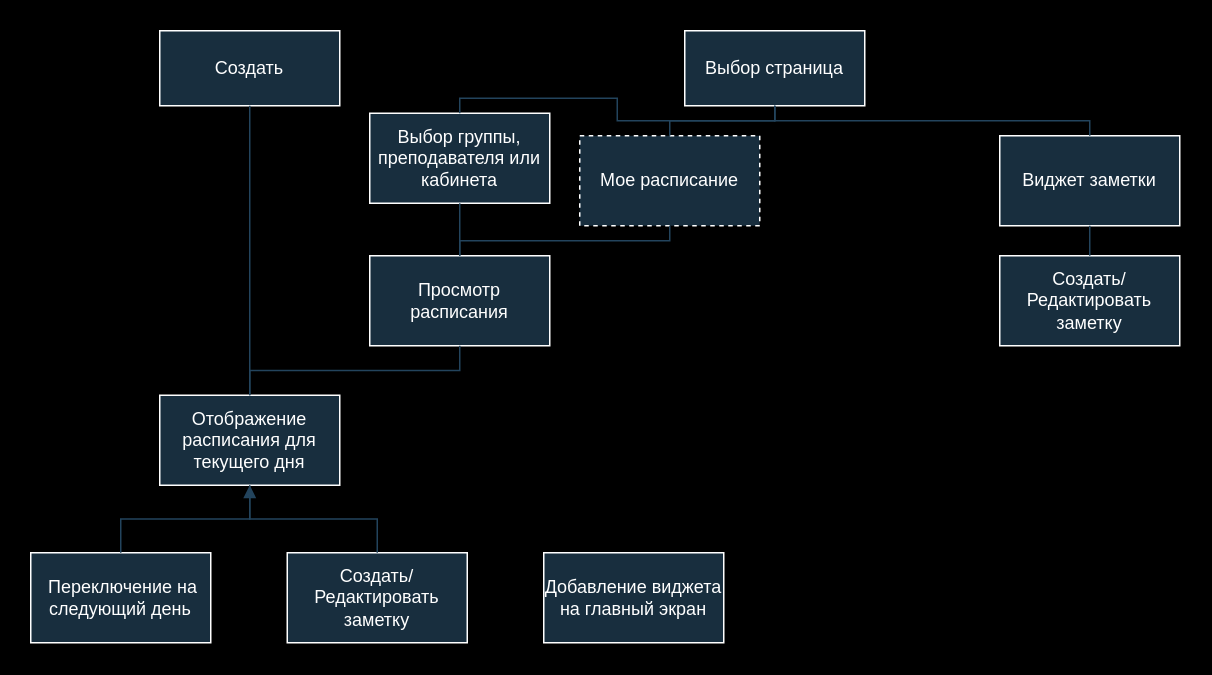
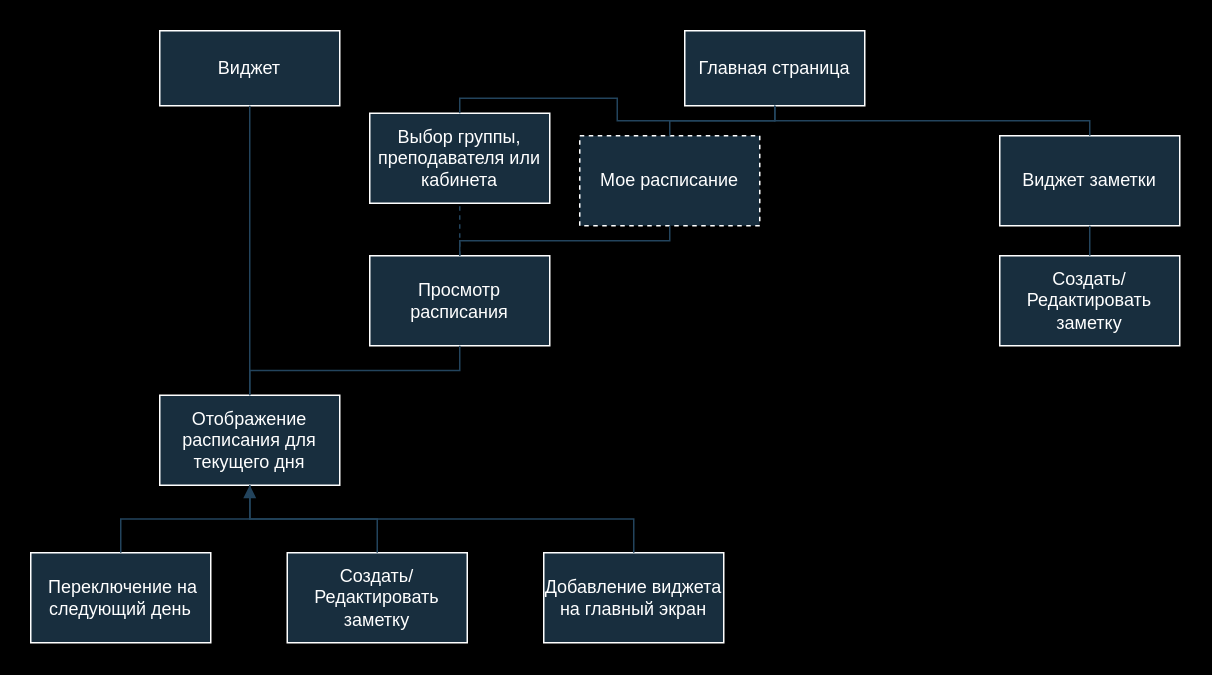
(250, 68) -> (250, 68)
(775, 68) -> (775, 68)
(460, 220) -> (460, 220)
none -> (634, 534)
